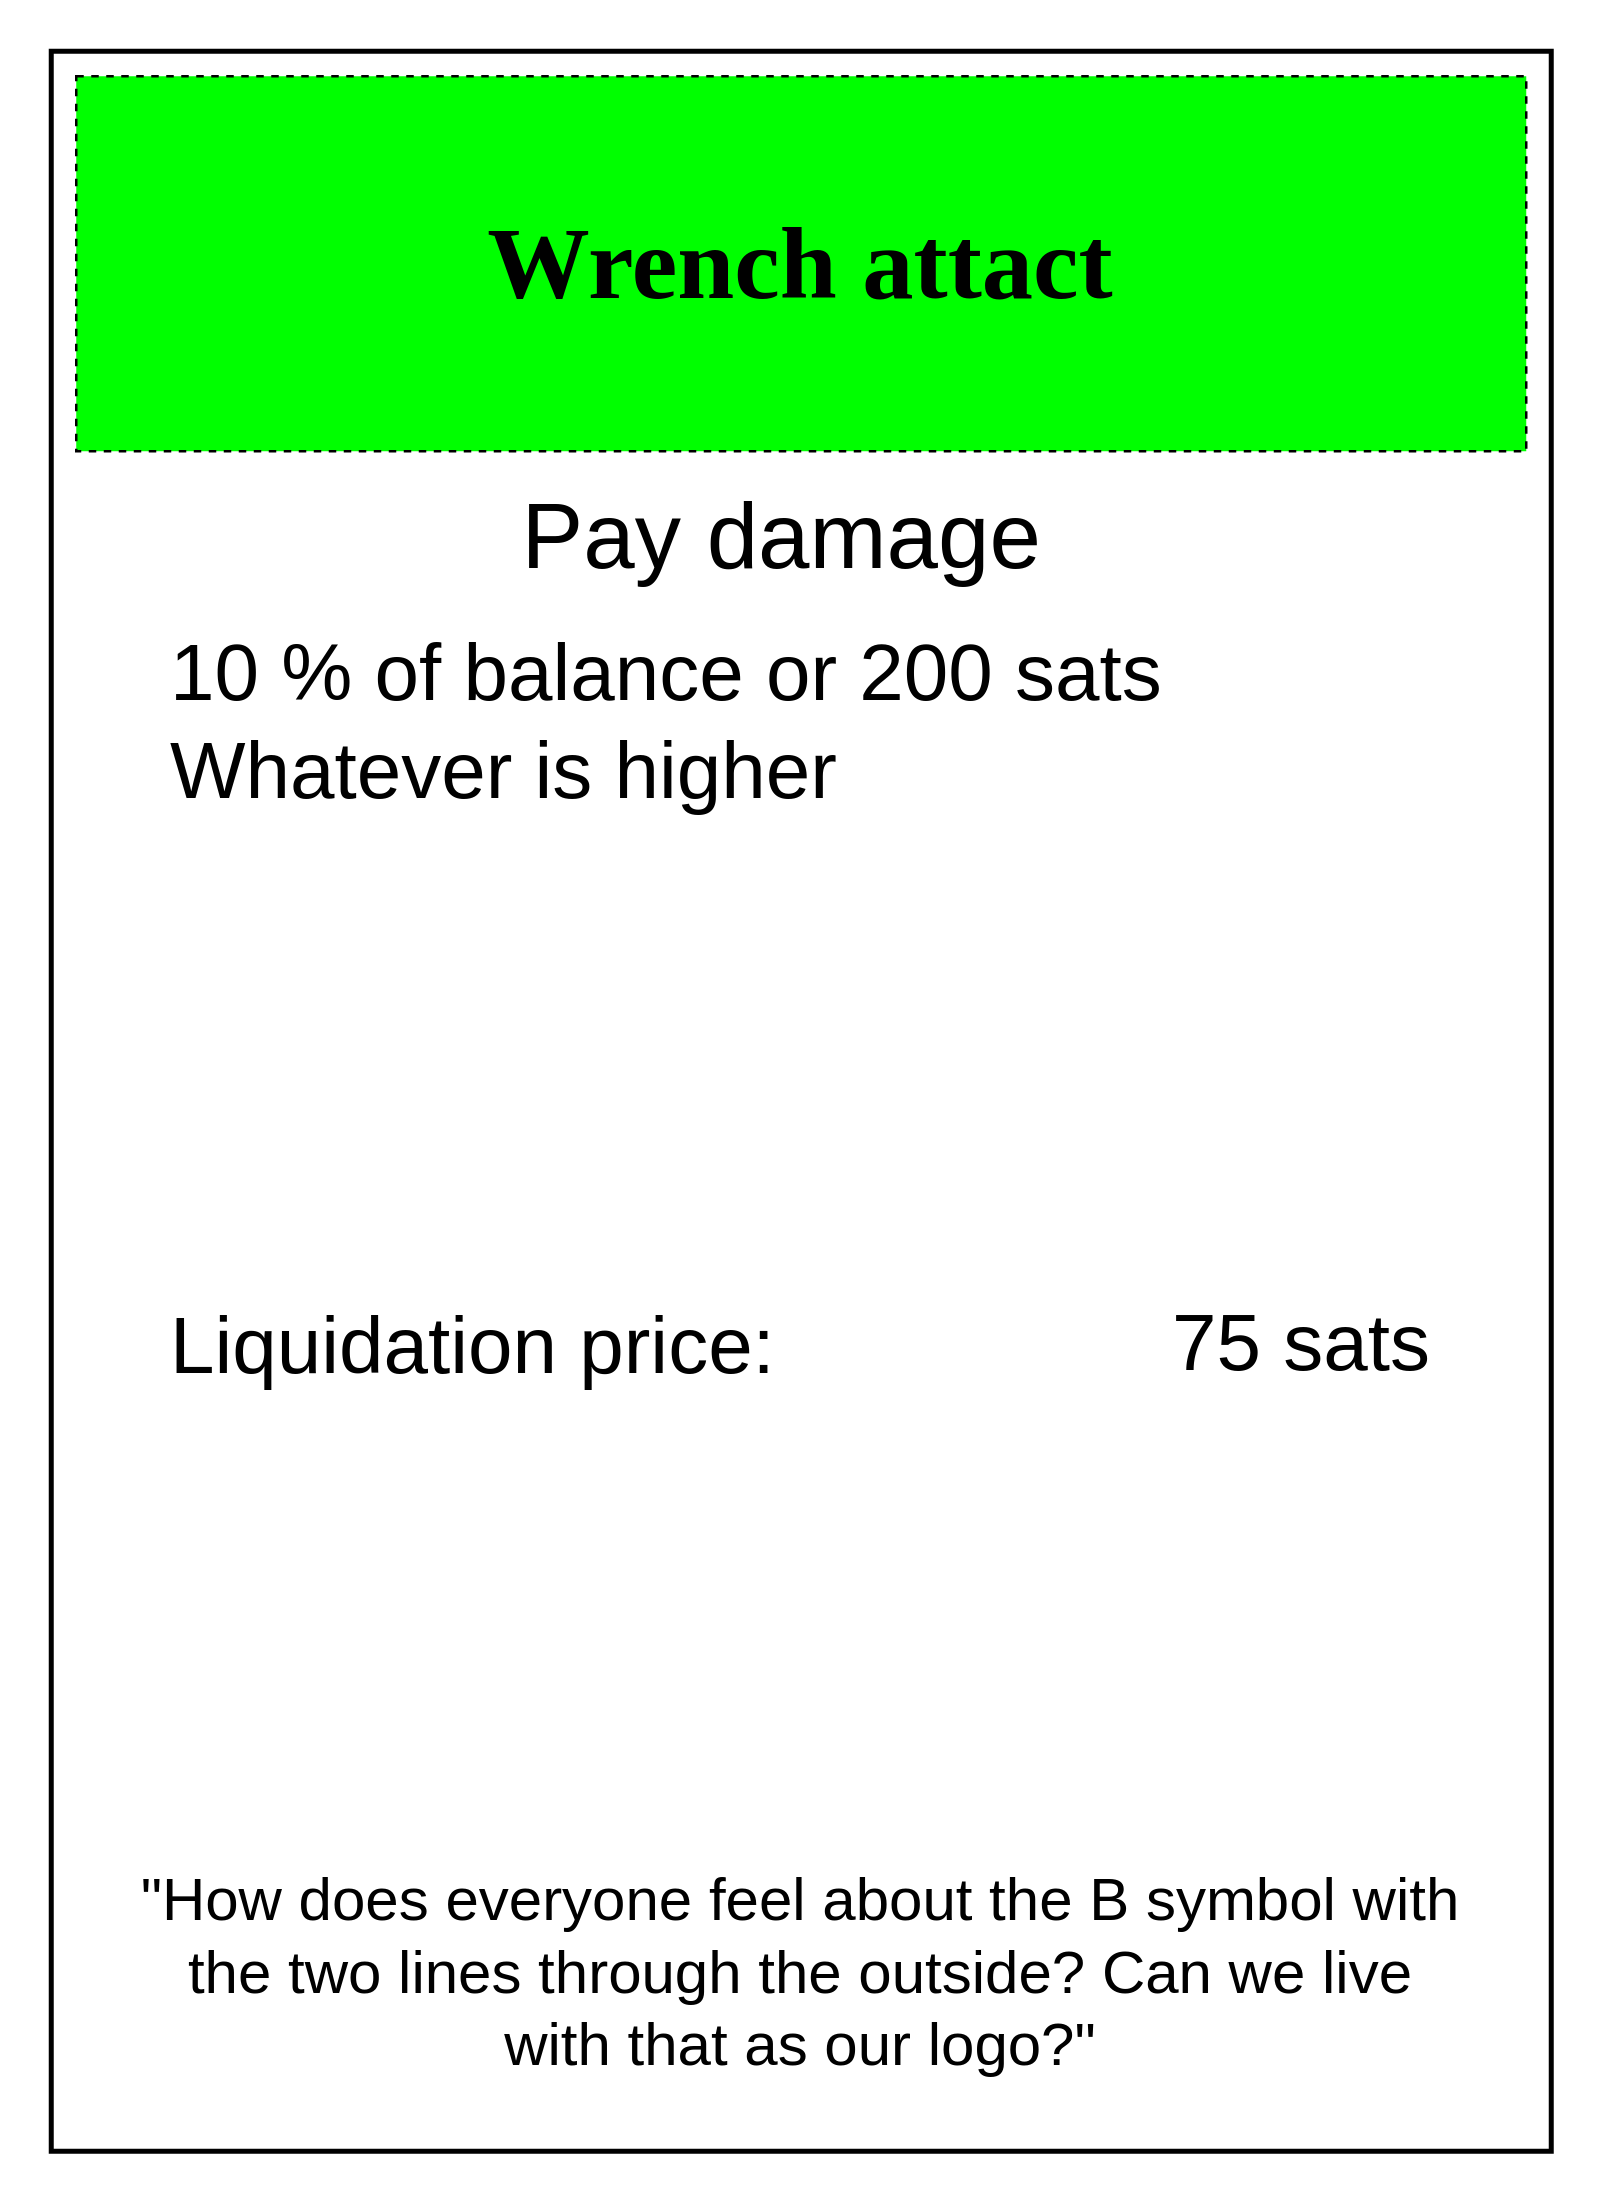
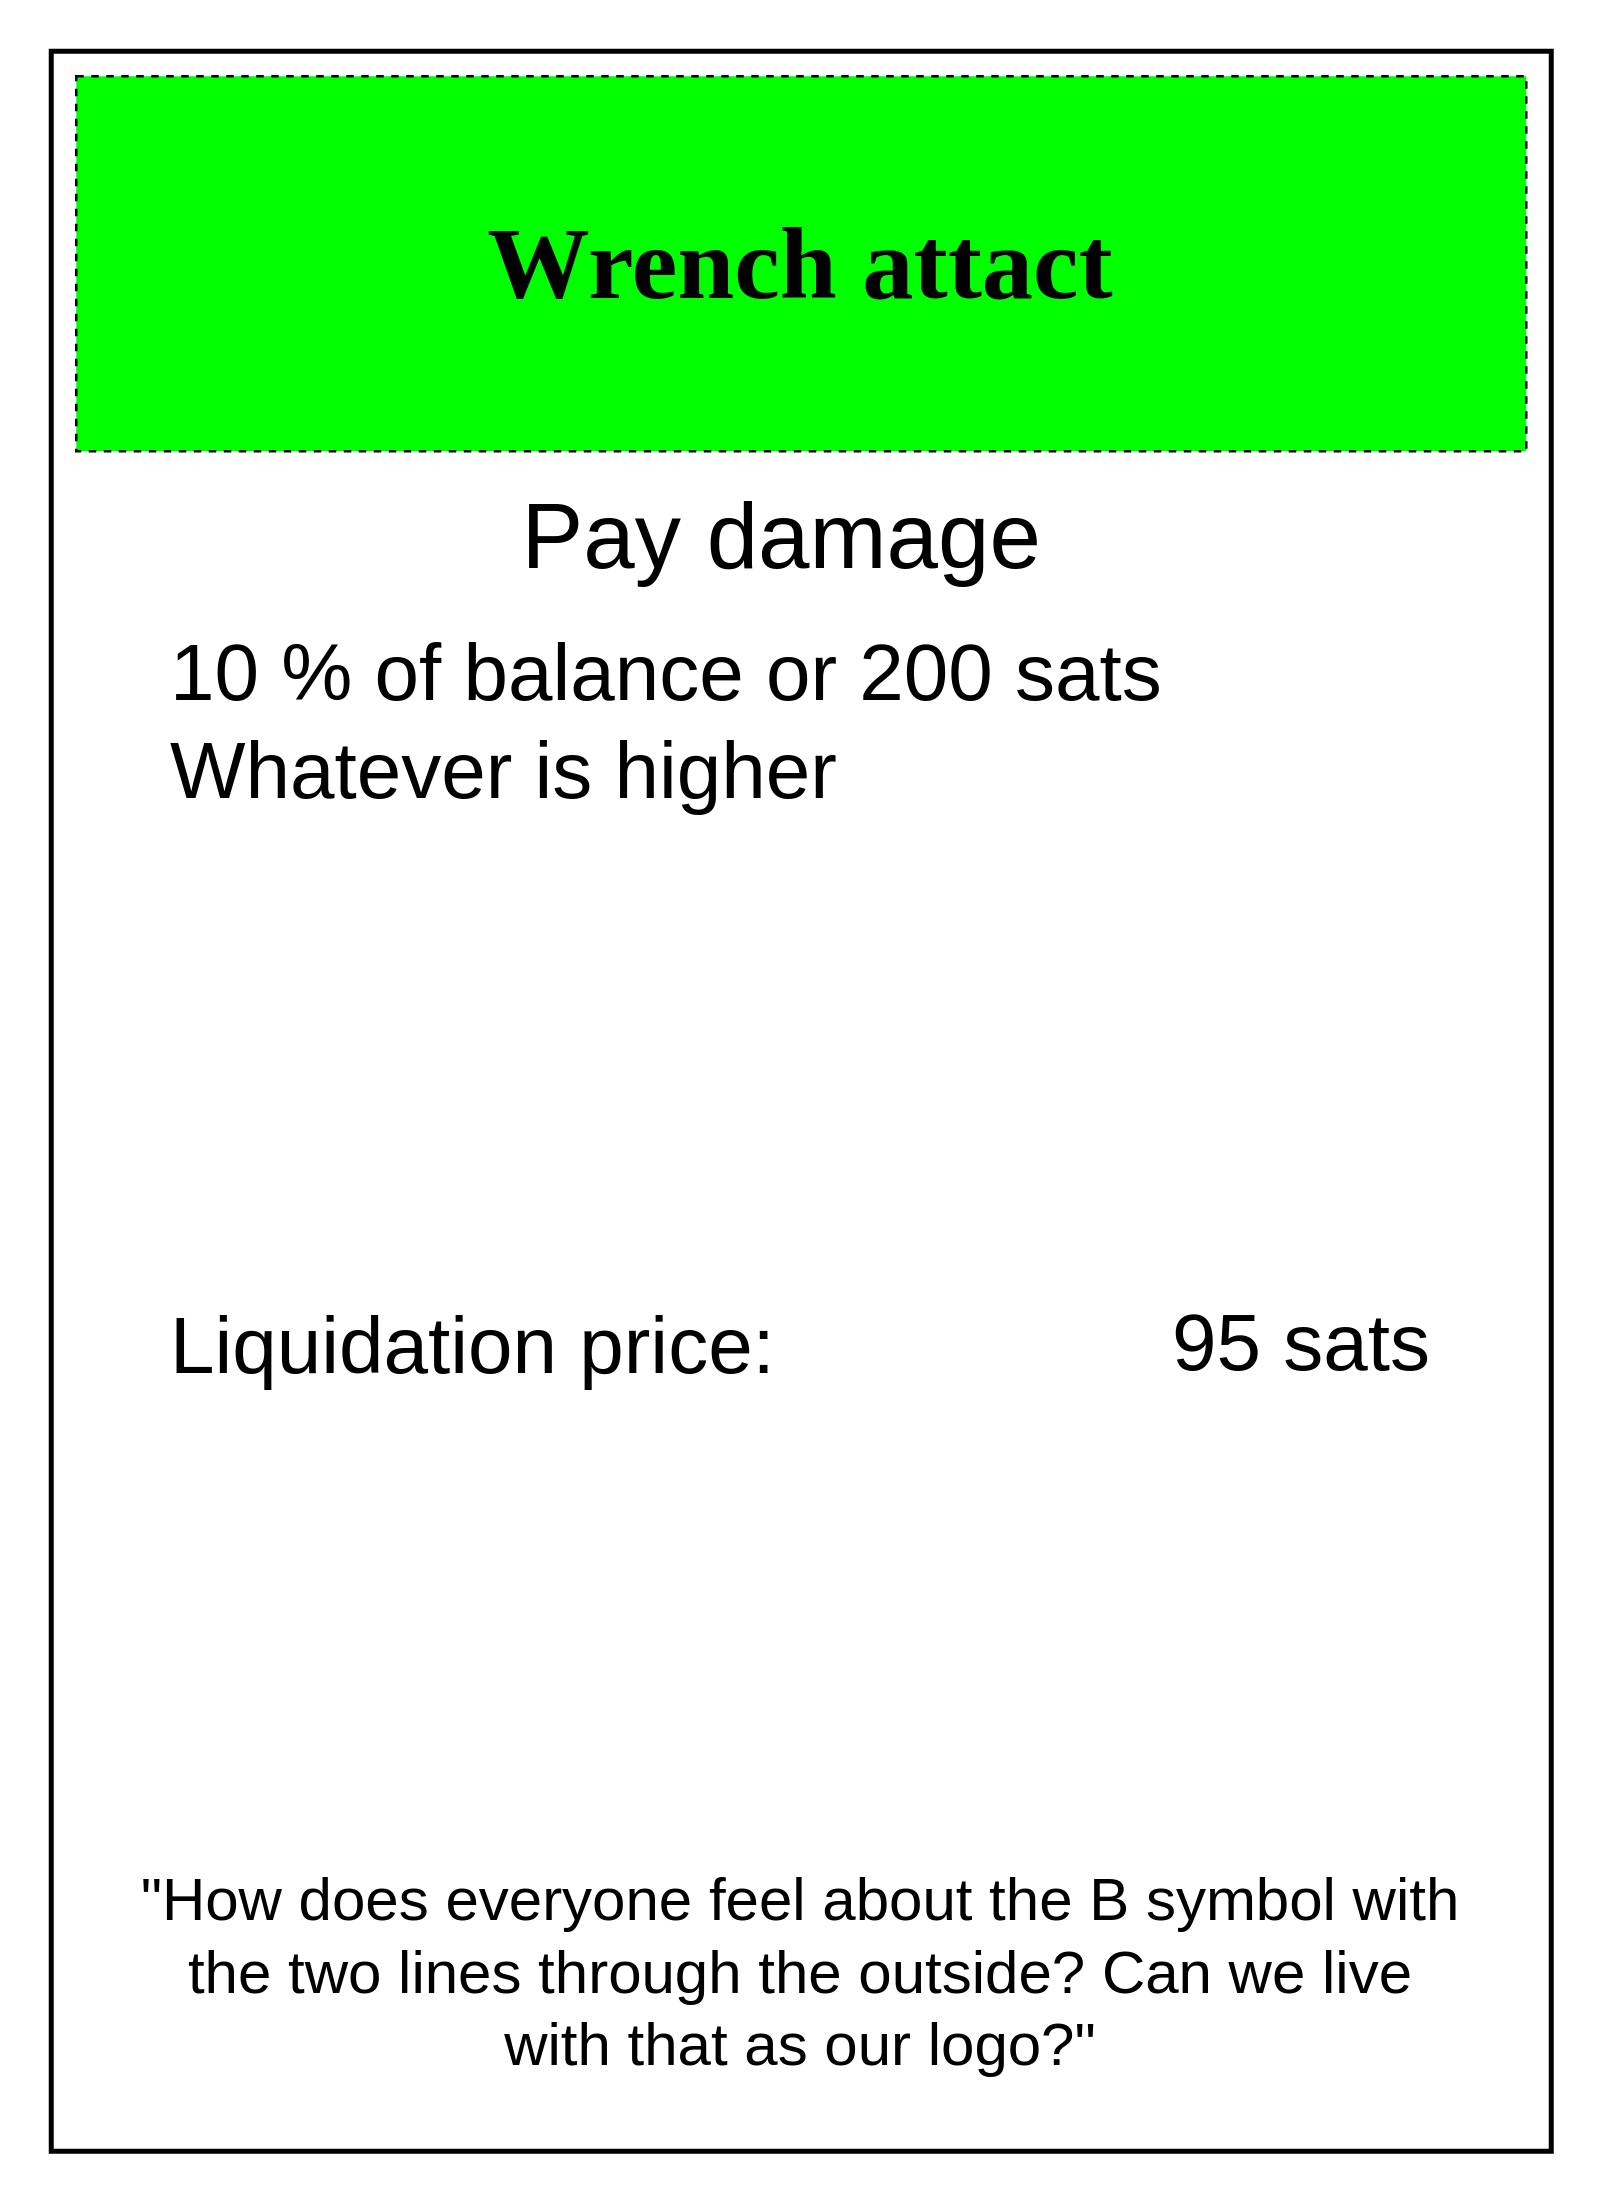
(1376, 1246) -> (1376, 1246)
